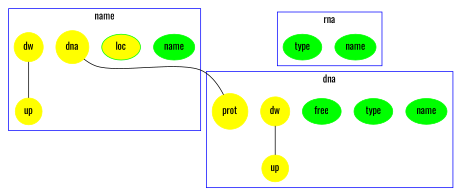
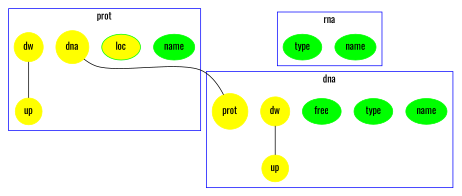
(105, 17) -> (105, 17)
